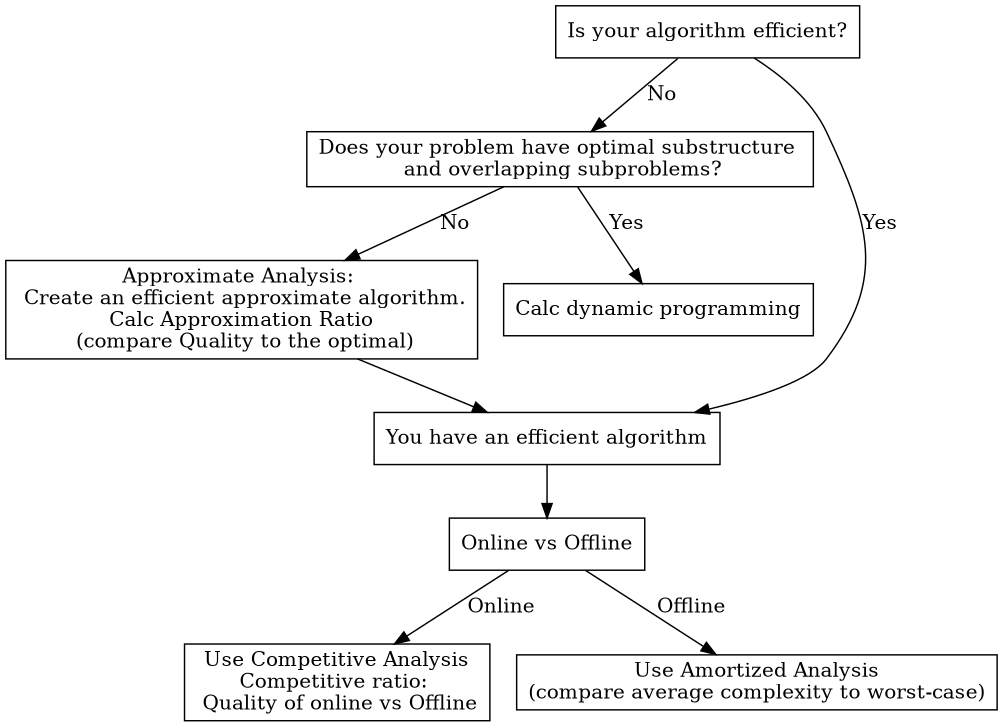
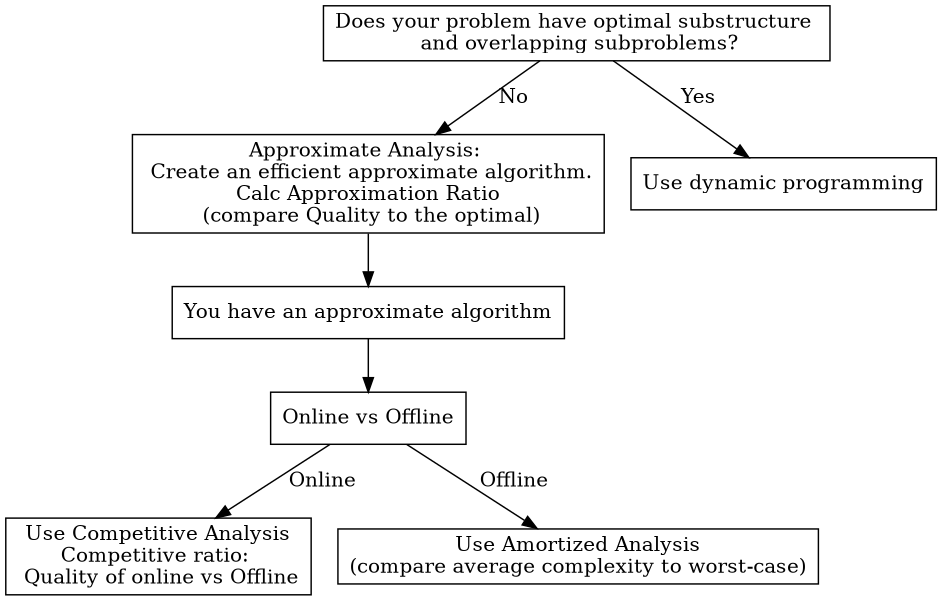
(708, 32) -> none
(658, 310) -> (784, 184)
(547, 439) -> (368, 313)
